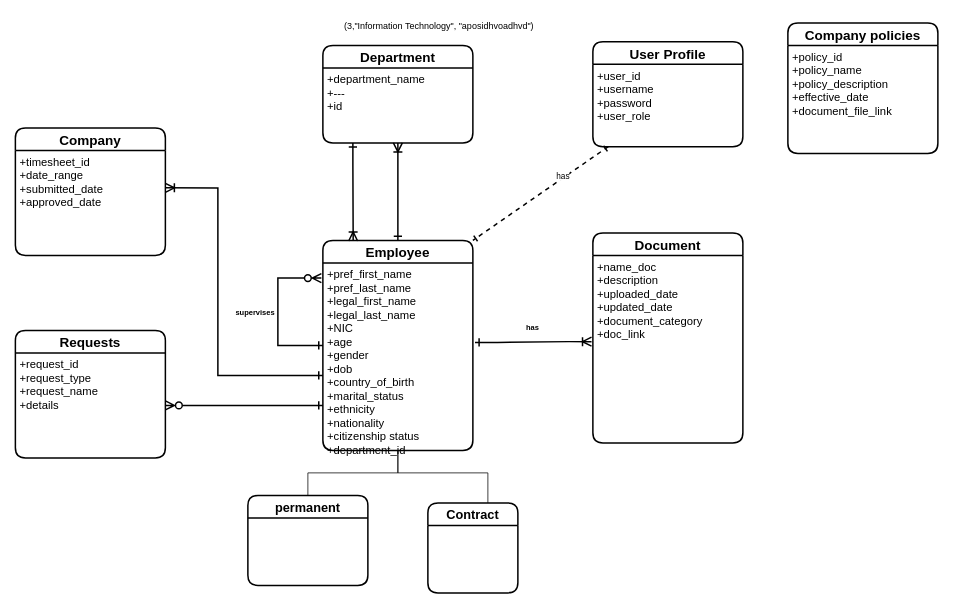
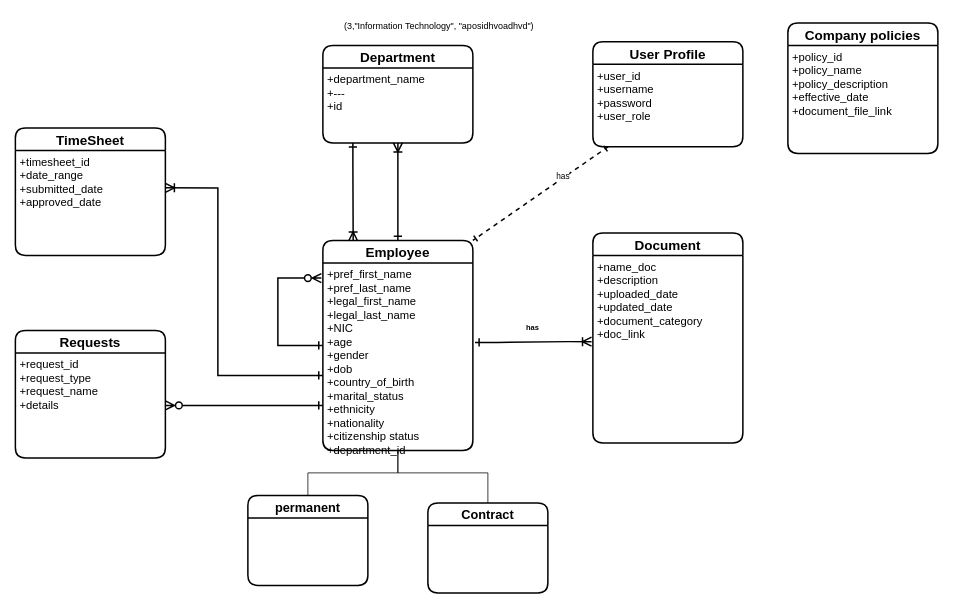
(90, 140) -> (90, 140)
(255, 312) -> none
(473, 548) -> (488, 548)
